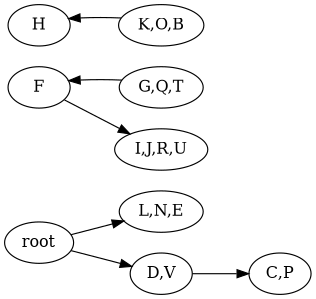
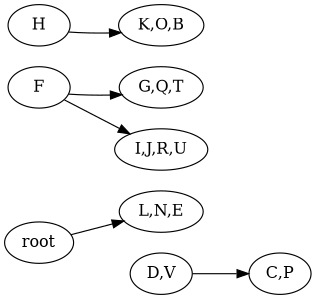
(101, 18) -> (89, 33)
(101, 80) -> (89, 95)
(96, 257) -> none
